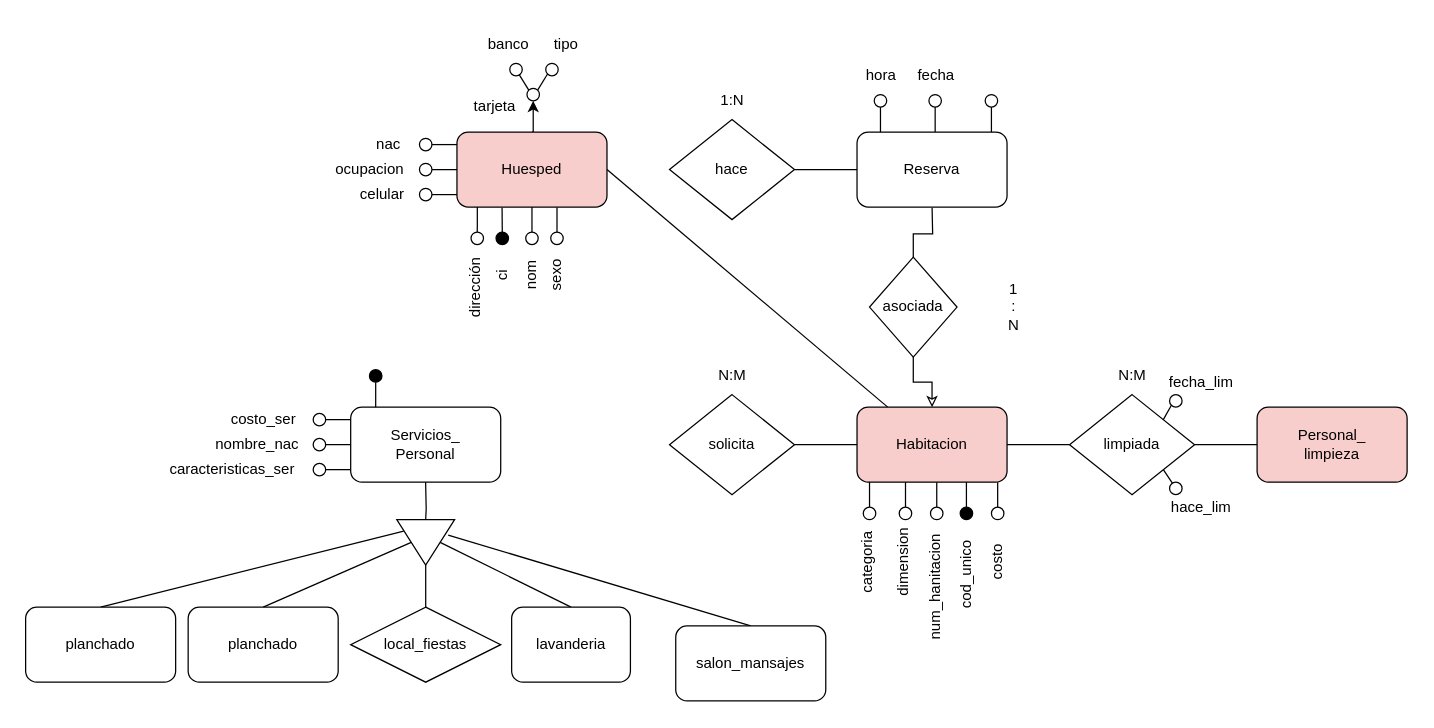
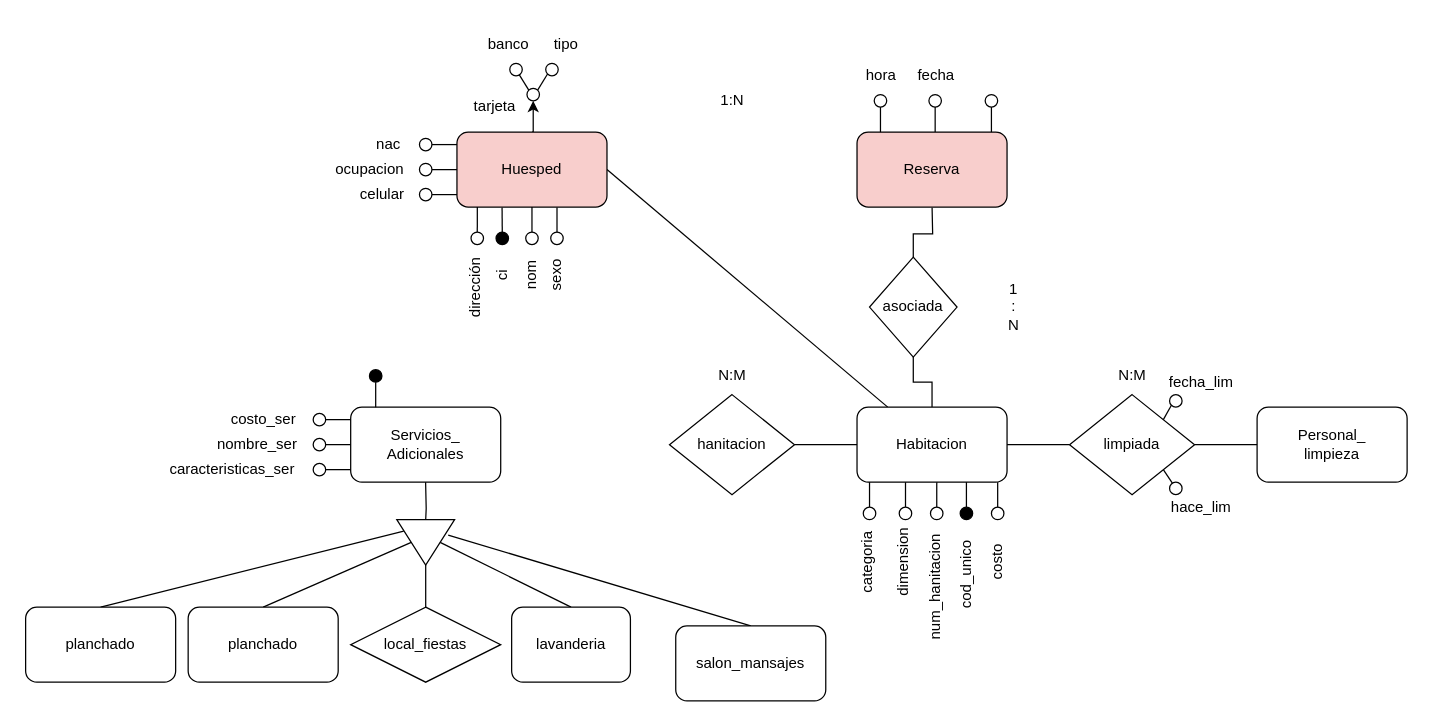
(732, 169) -> none
(826, 169) -> none
(932, 169) -> (932, 169)
(932, 397) -> (932, 400)
(258, 444) -> (258, 444)
(426, 444) -> (426, 444)
(732, 444) -> (732, 444)
(932, 444) -> (932, 444)
(1332, 444) -> (1332, 444)
